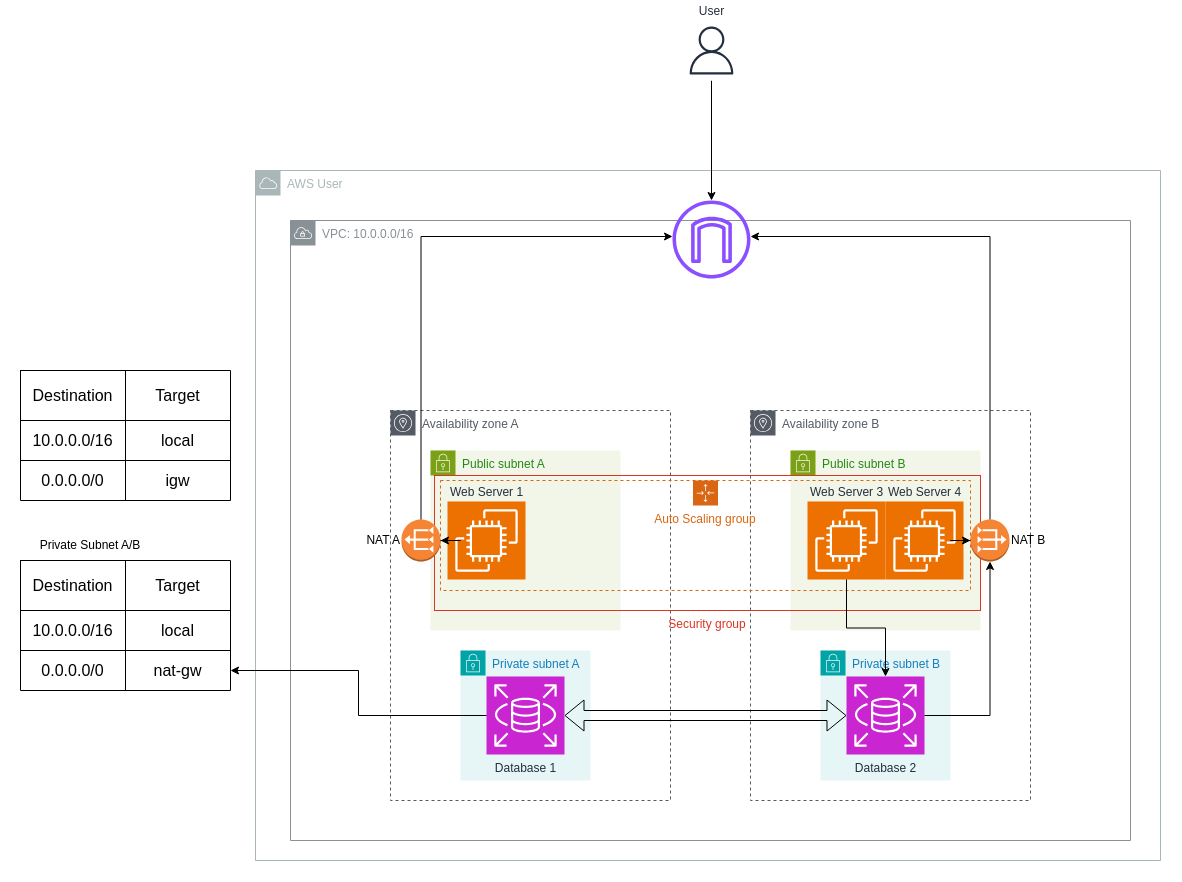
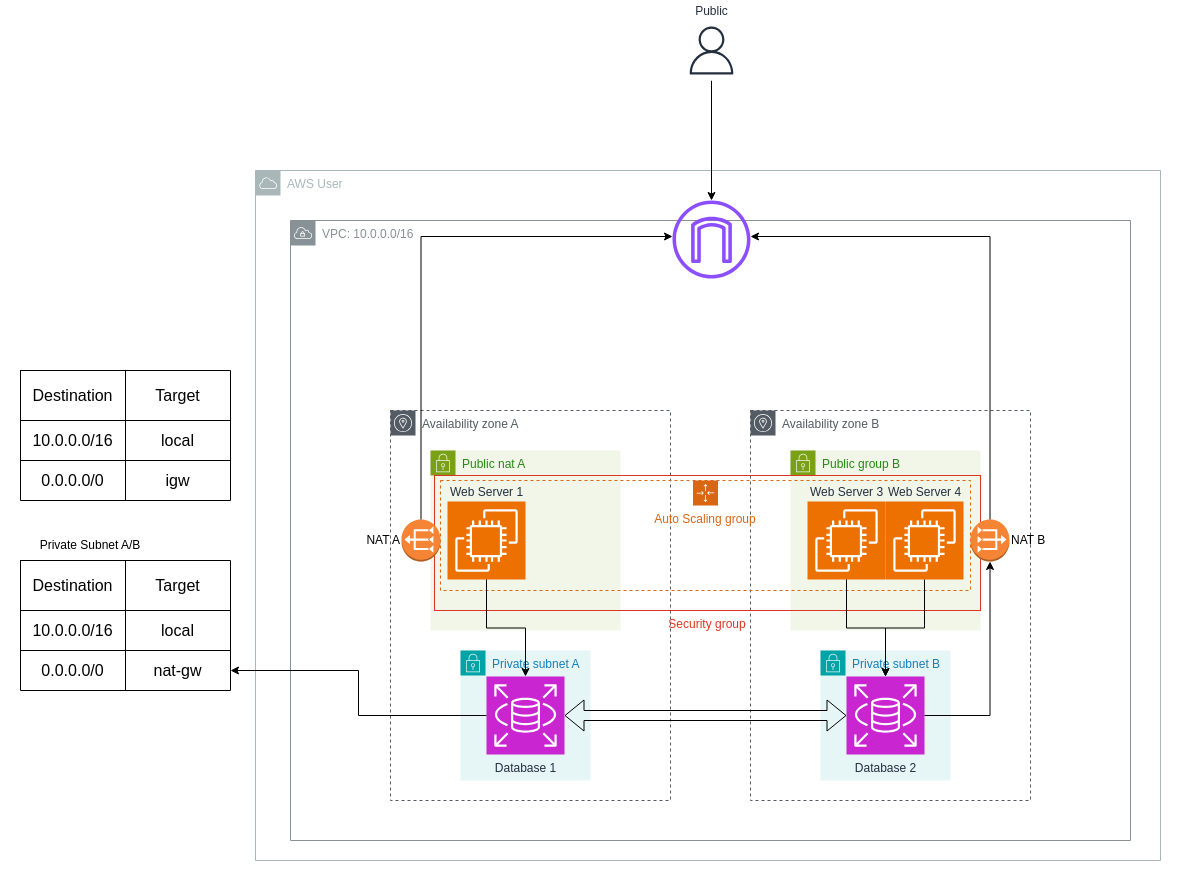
(712, 10) -> (712, 10)
(507, 465) -> (497, 465)
(867, 465) -> (863, 465)
(457, 541) -> (487, 605)
(954, 541) -> (925, 605)
